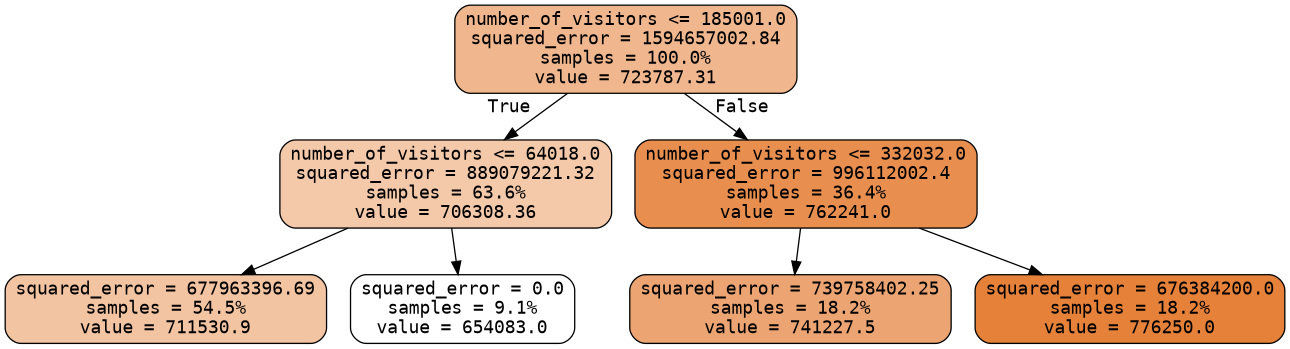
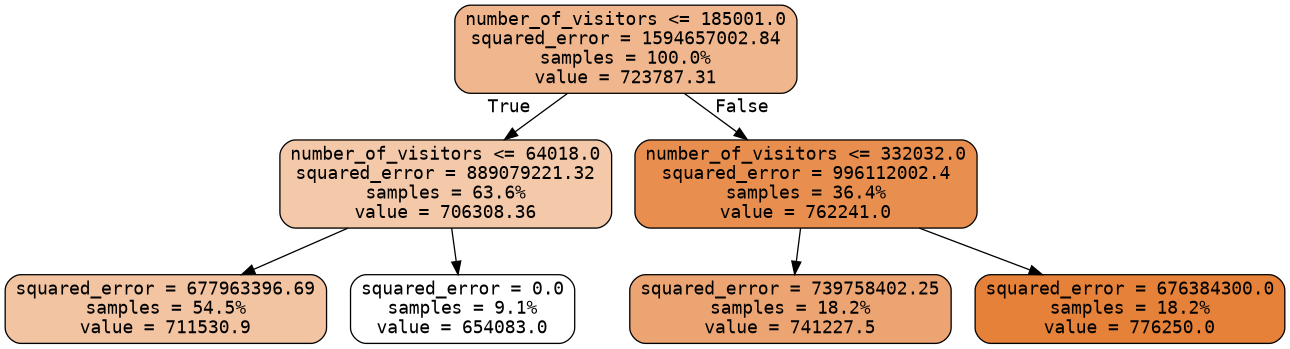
(1130, 309) -> (1130, 309)
